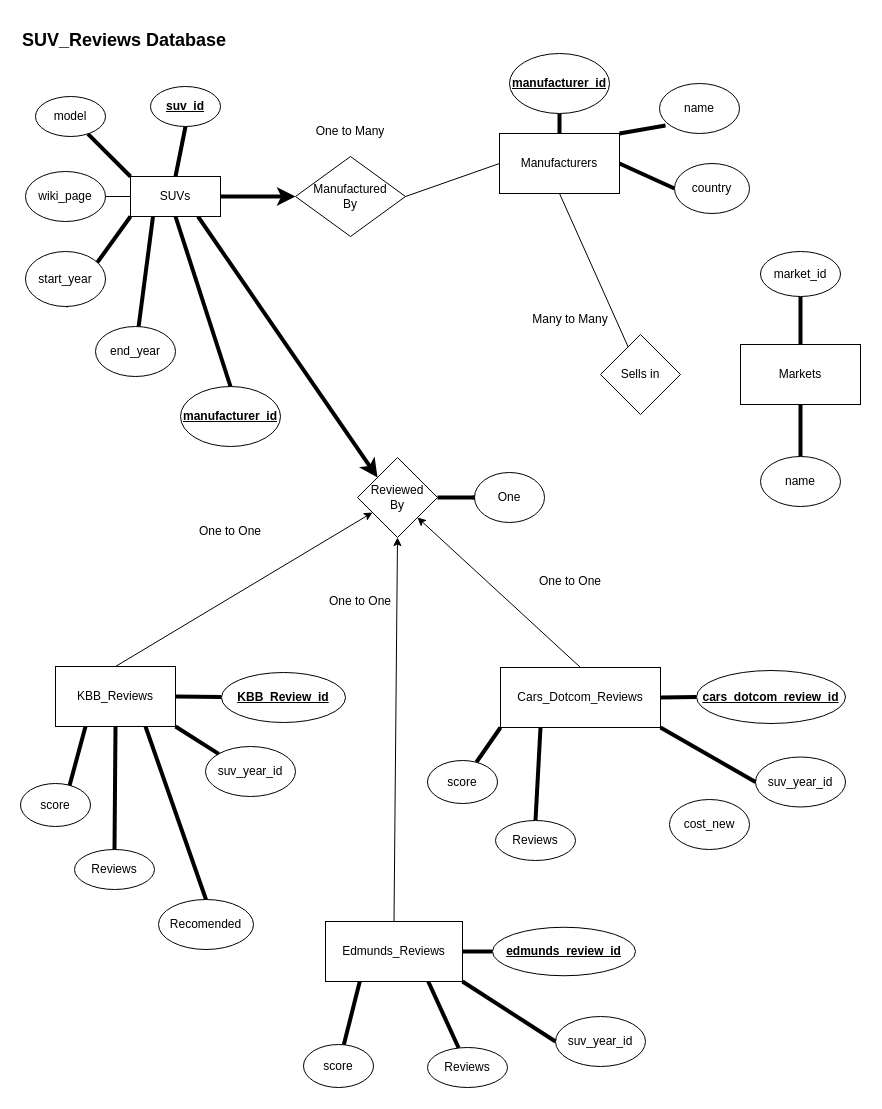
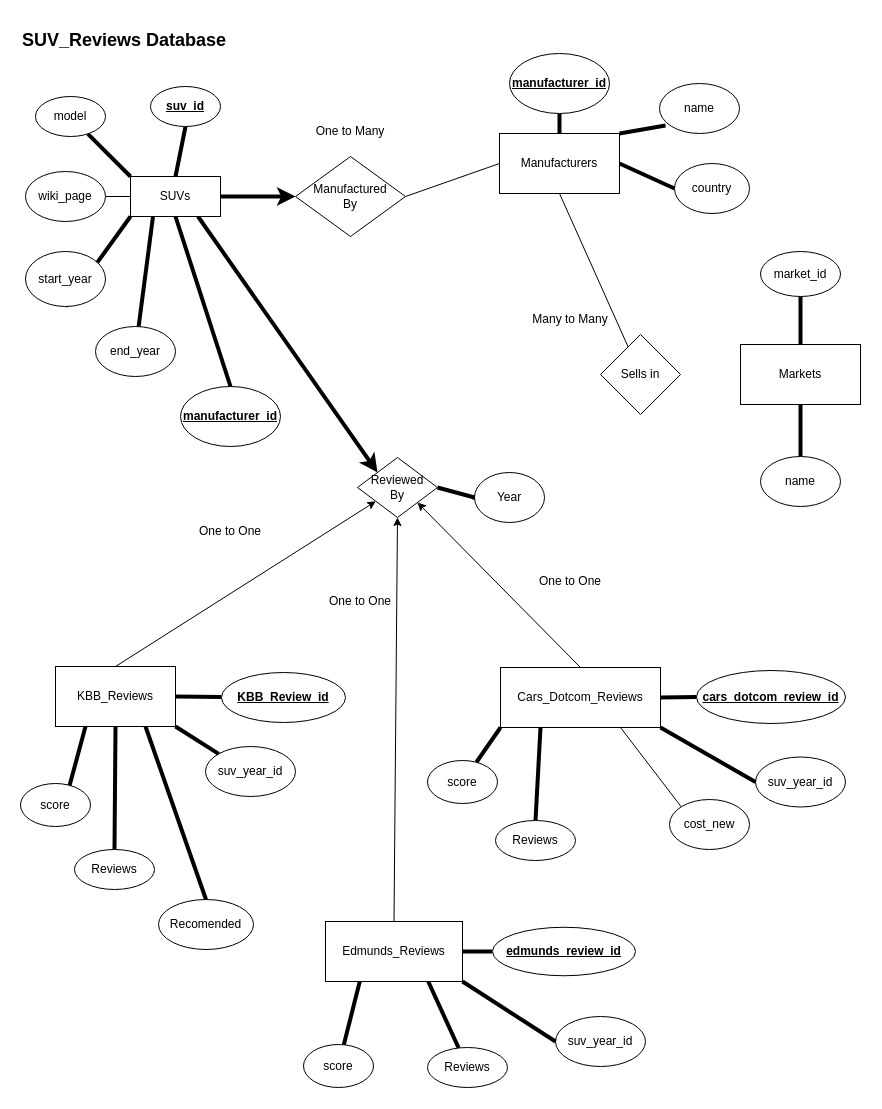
(398, 498) -> (398, 488)
(510, 498) -> (510, 498)
none -> (651, 768)
